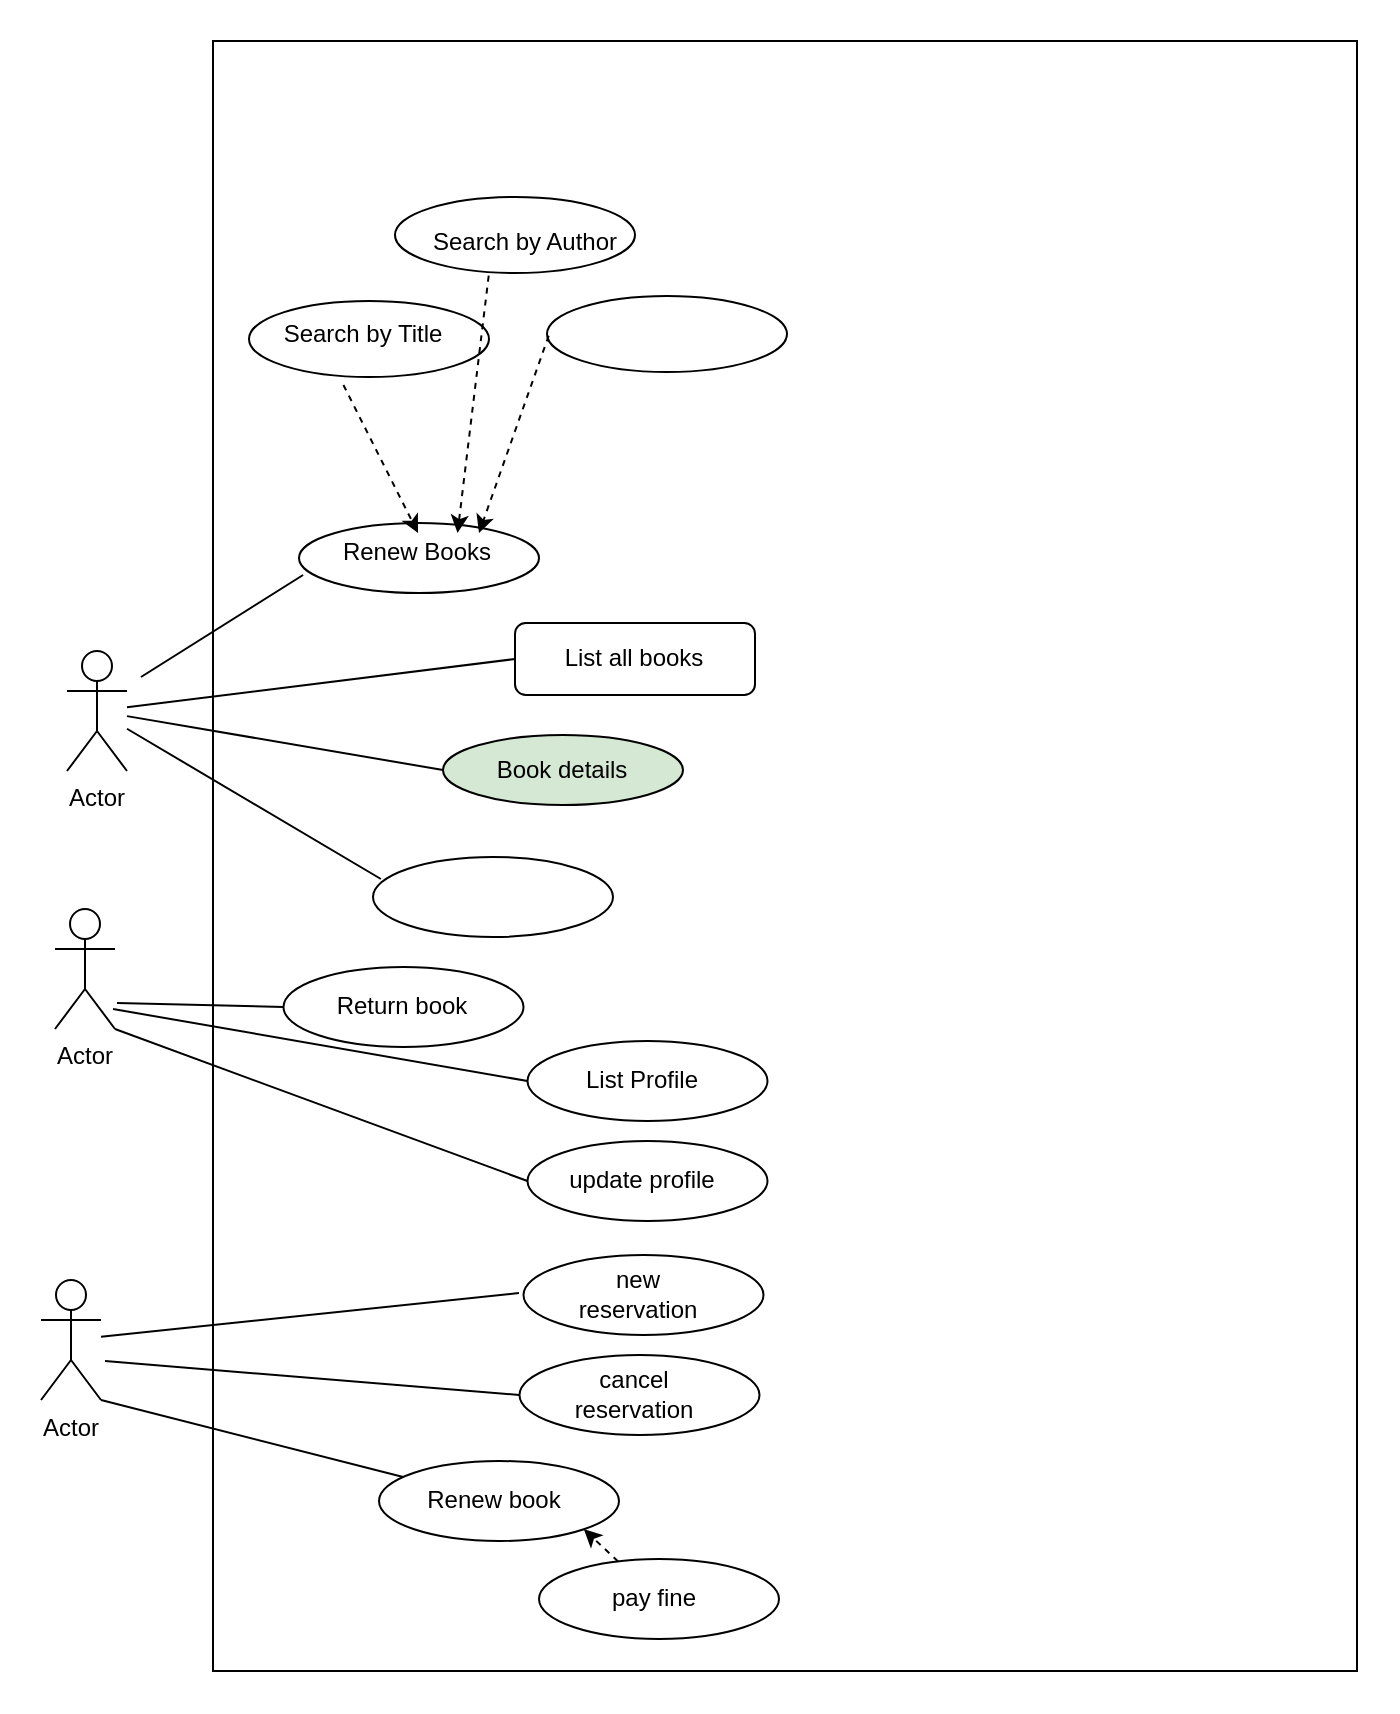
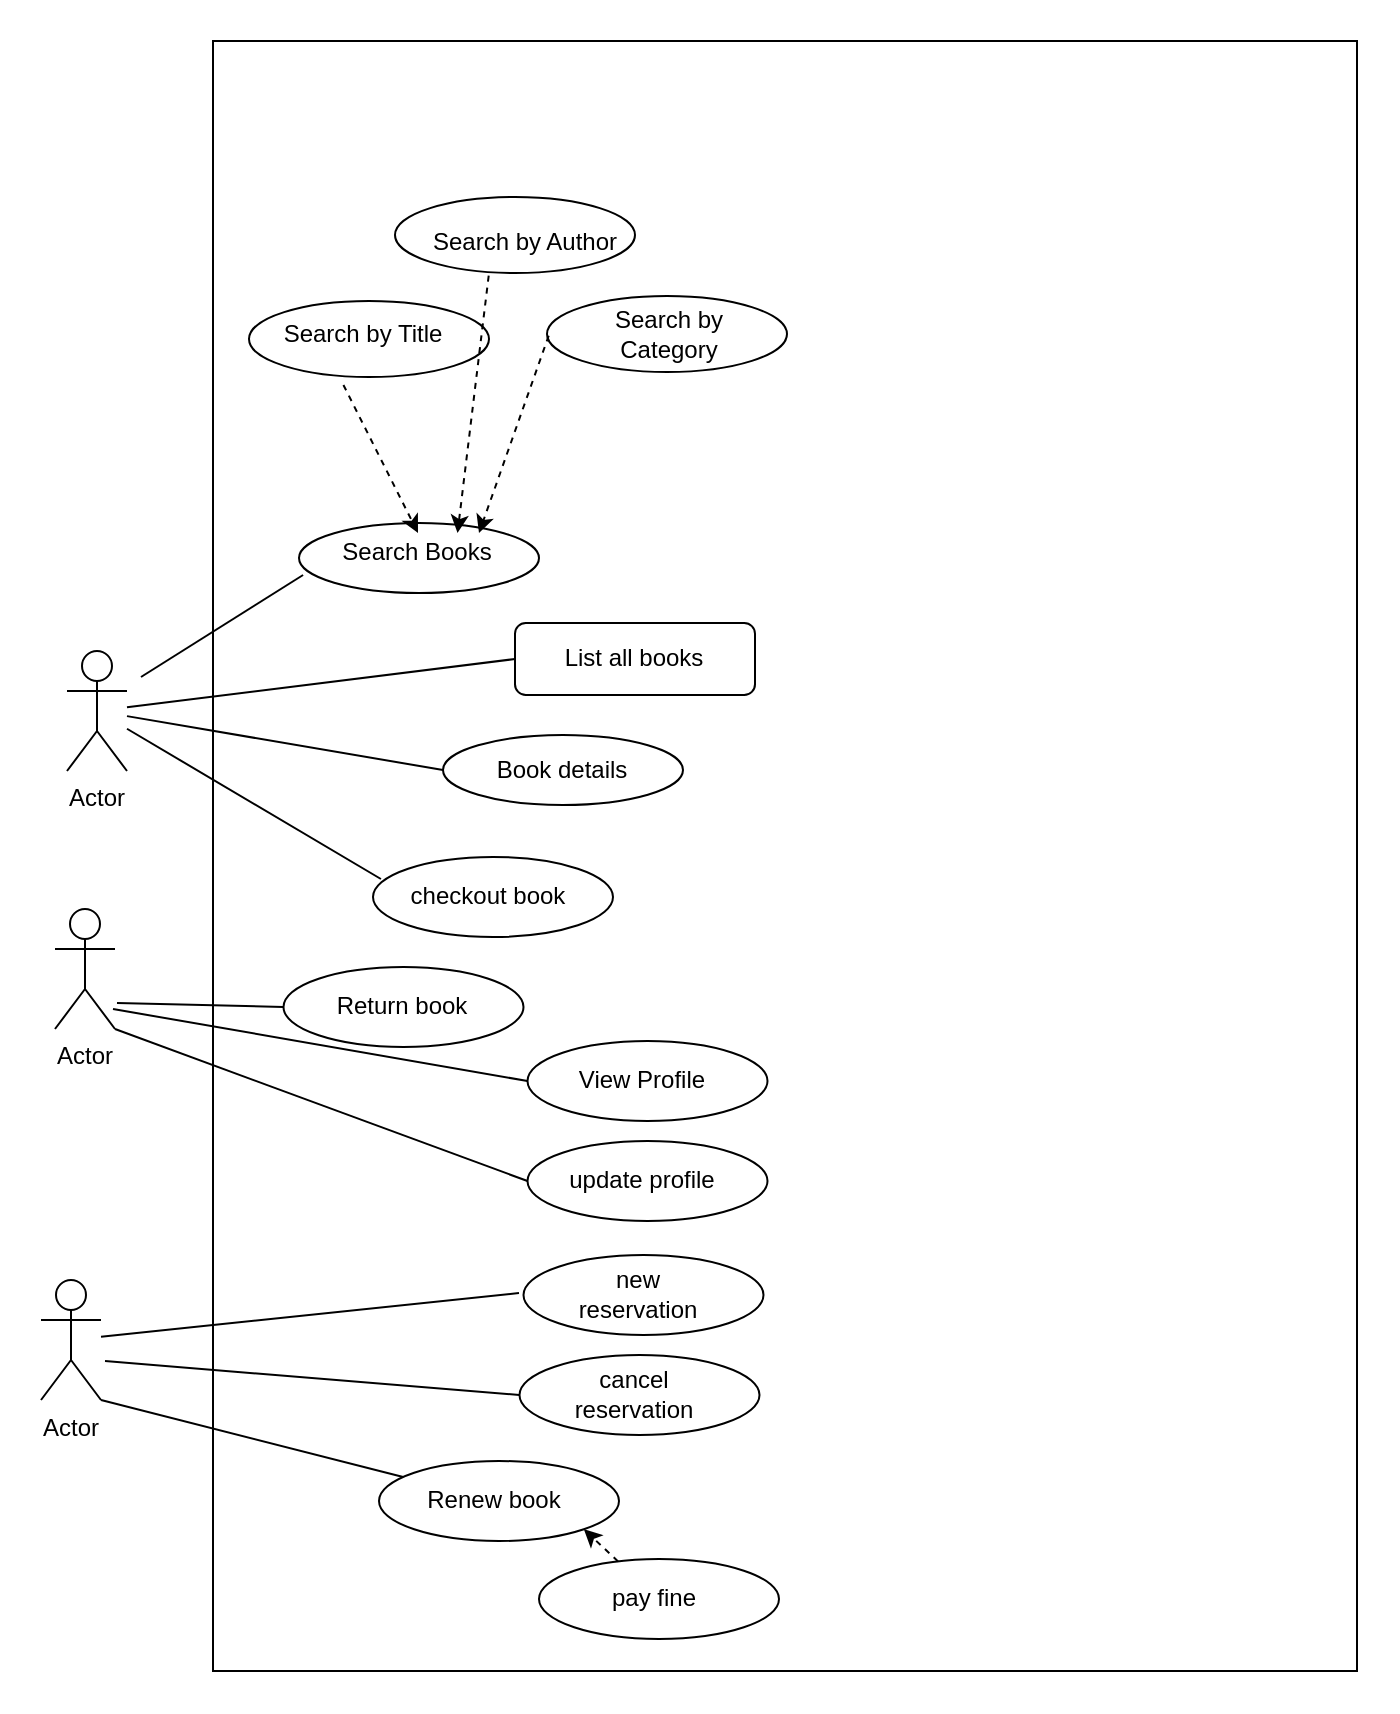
none -> (670, 334)
(418, 553) -> (418, 553)
(563, 770) -> (563, 770)
none -> (489, 897)
(643, 1081) -> (643, 1081)
